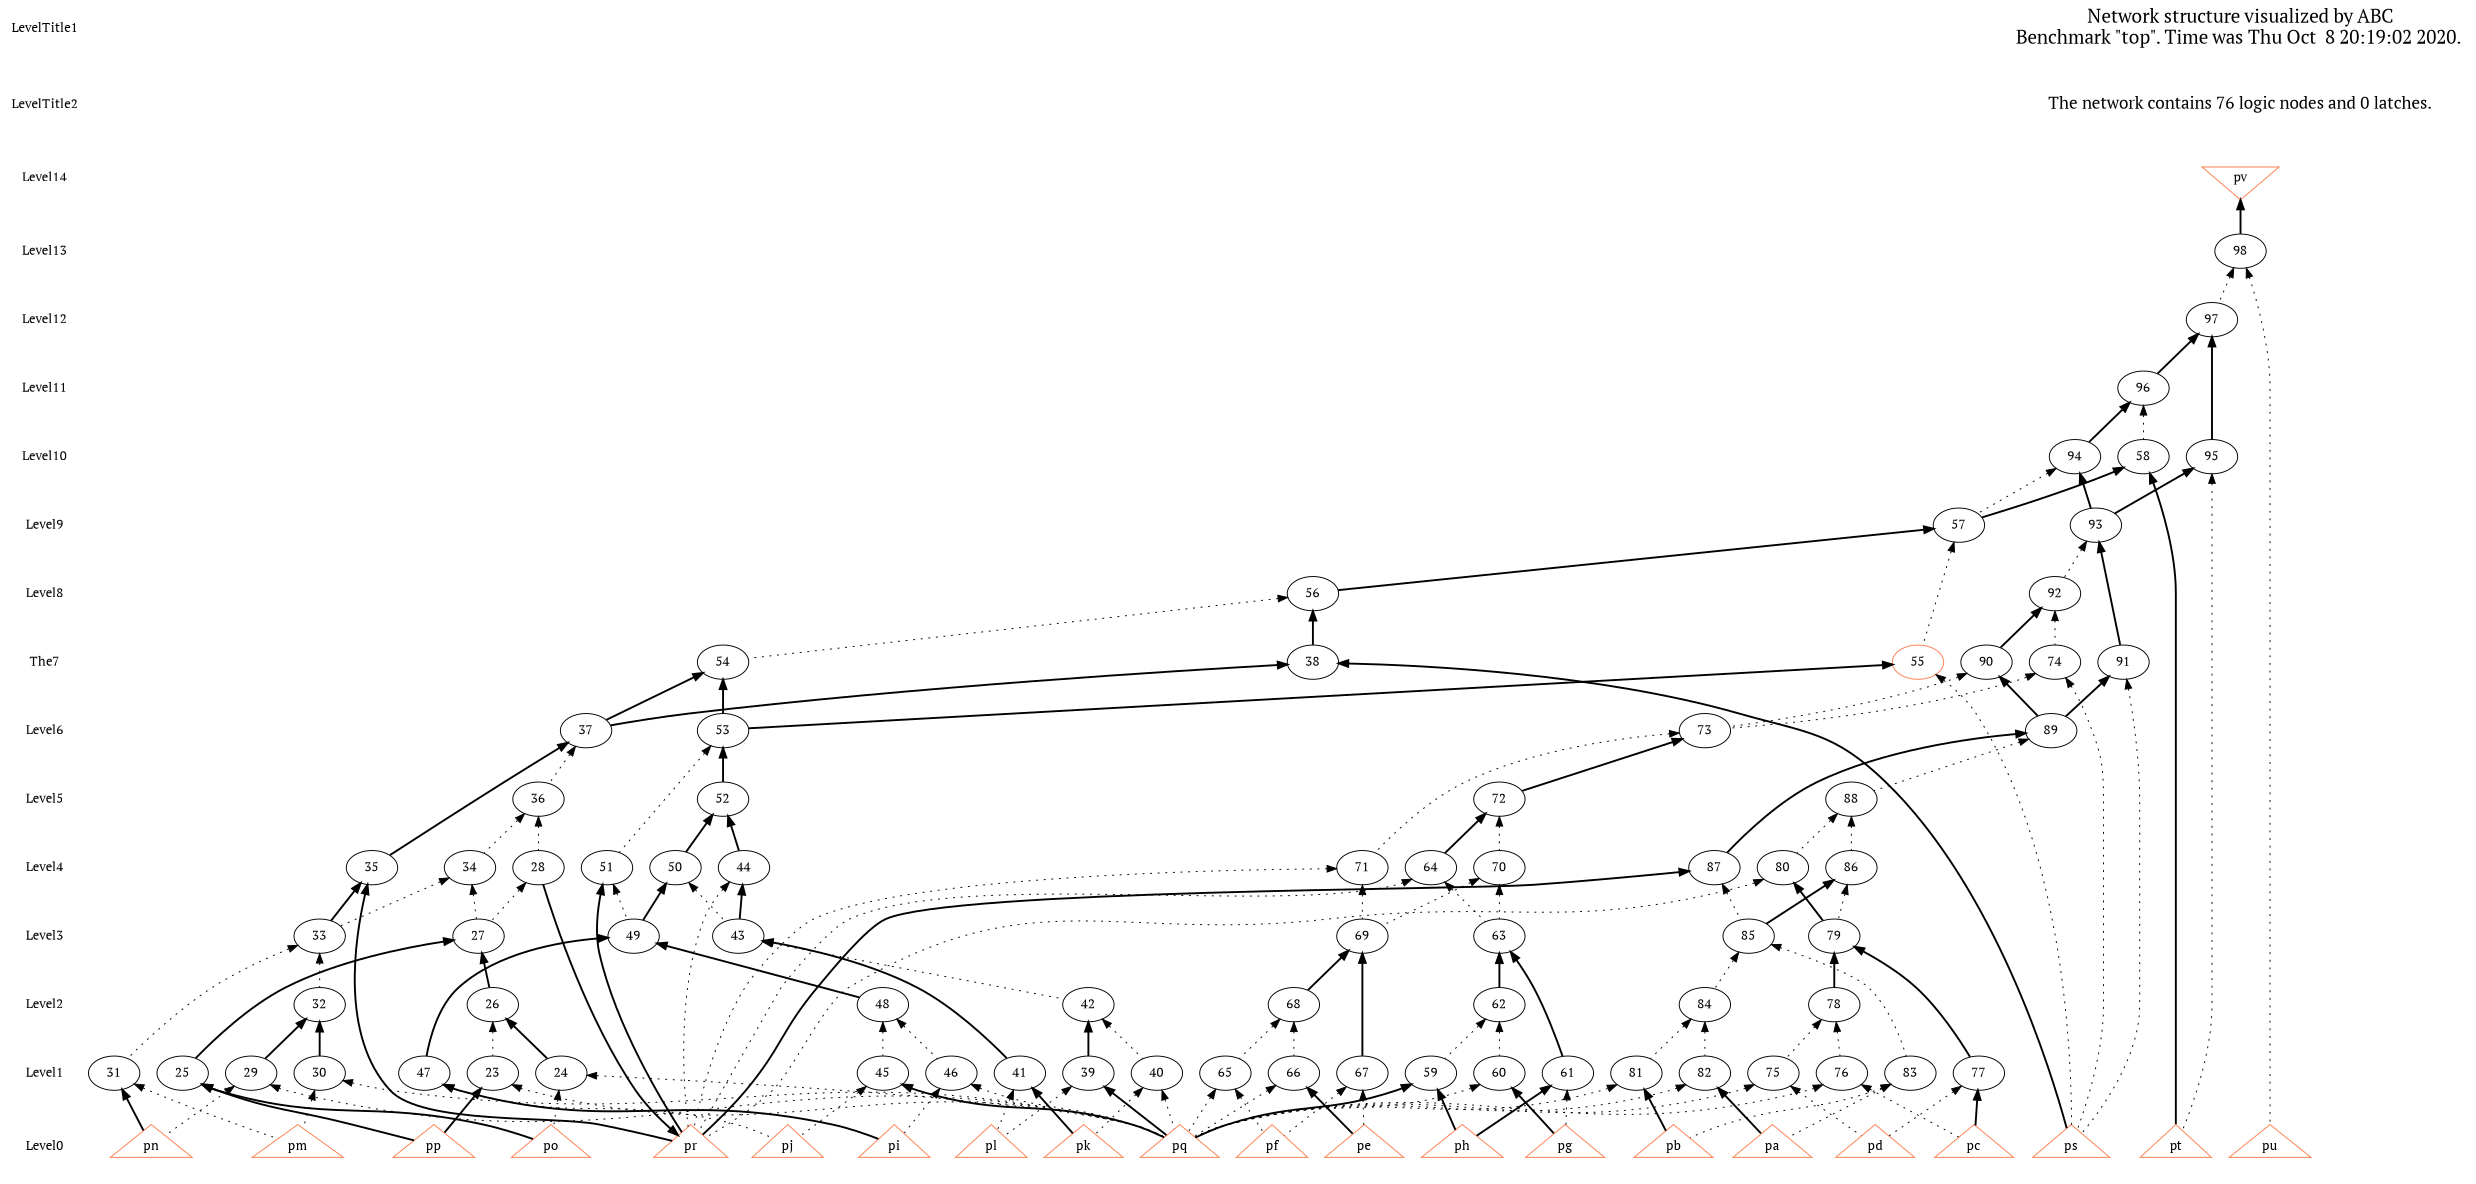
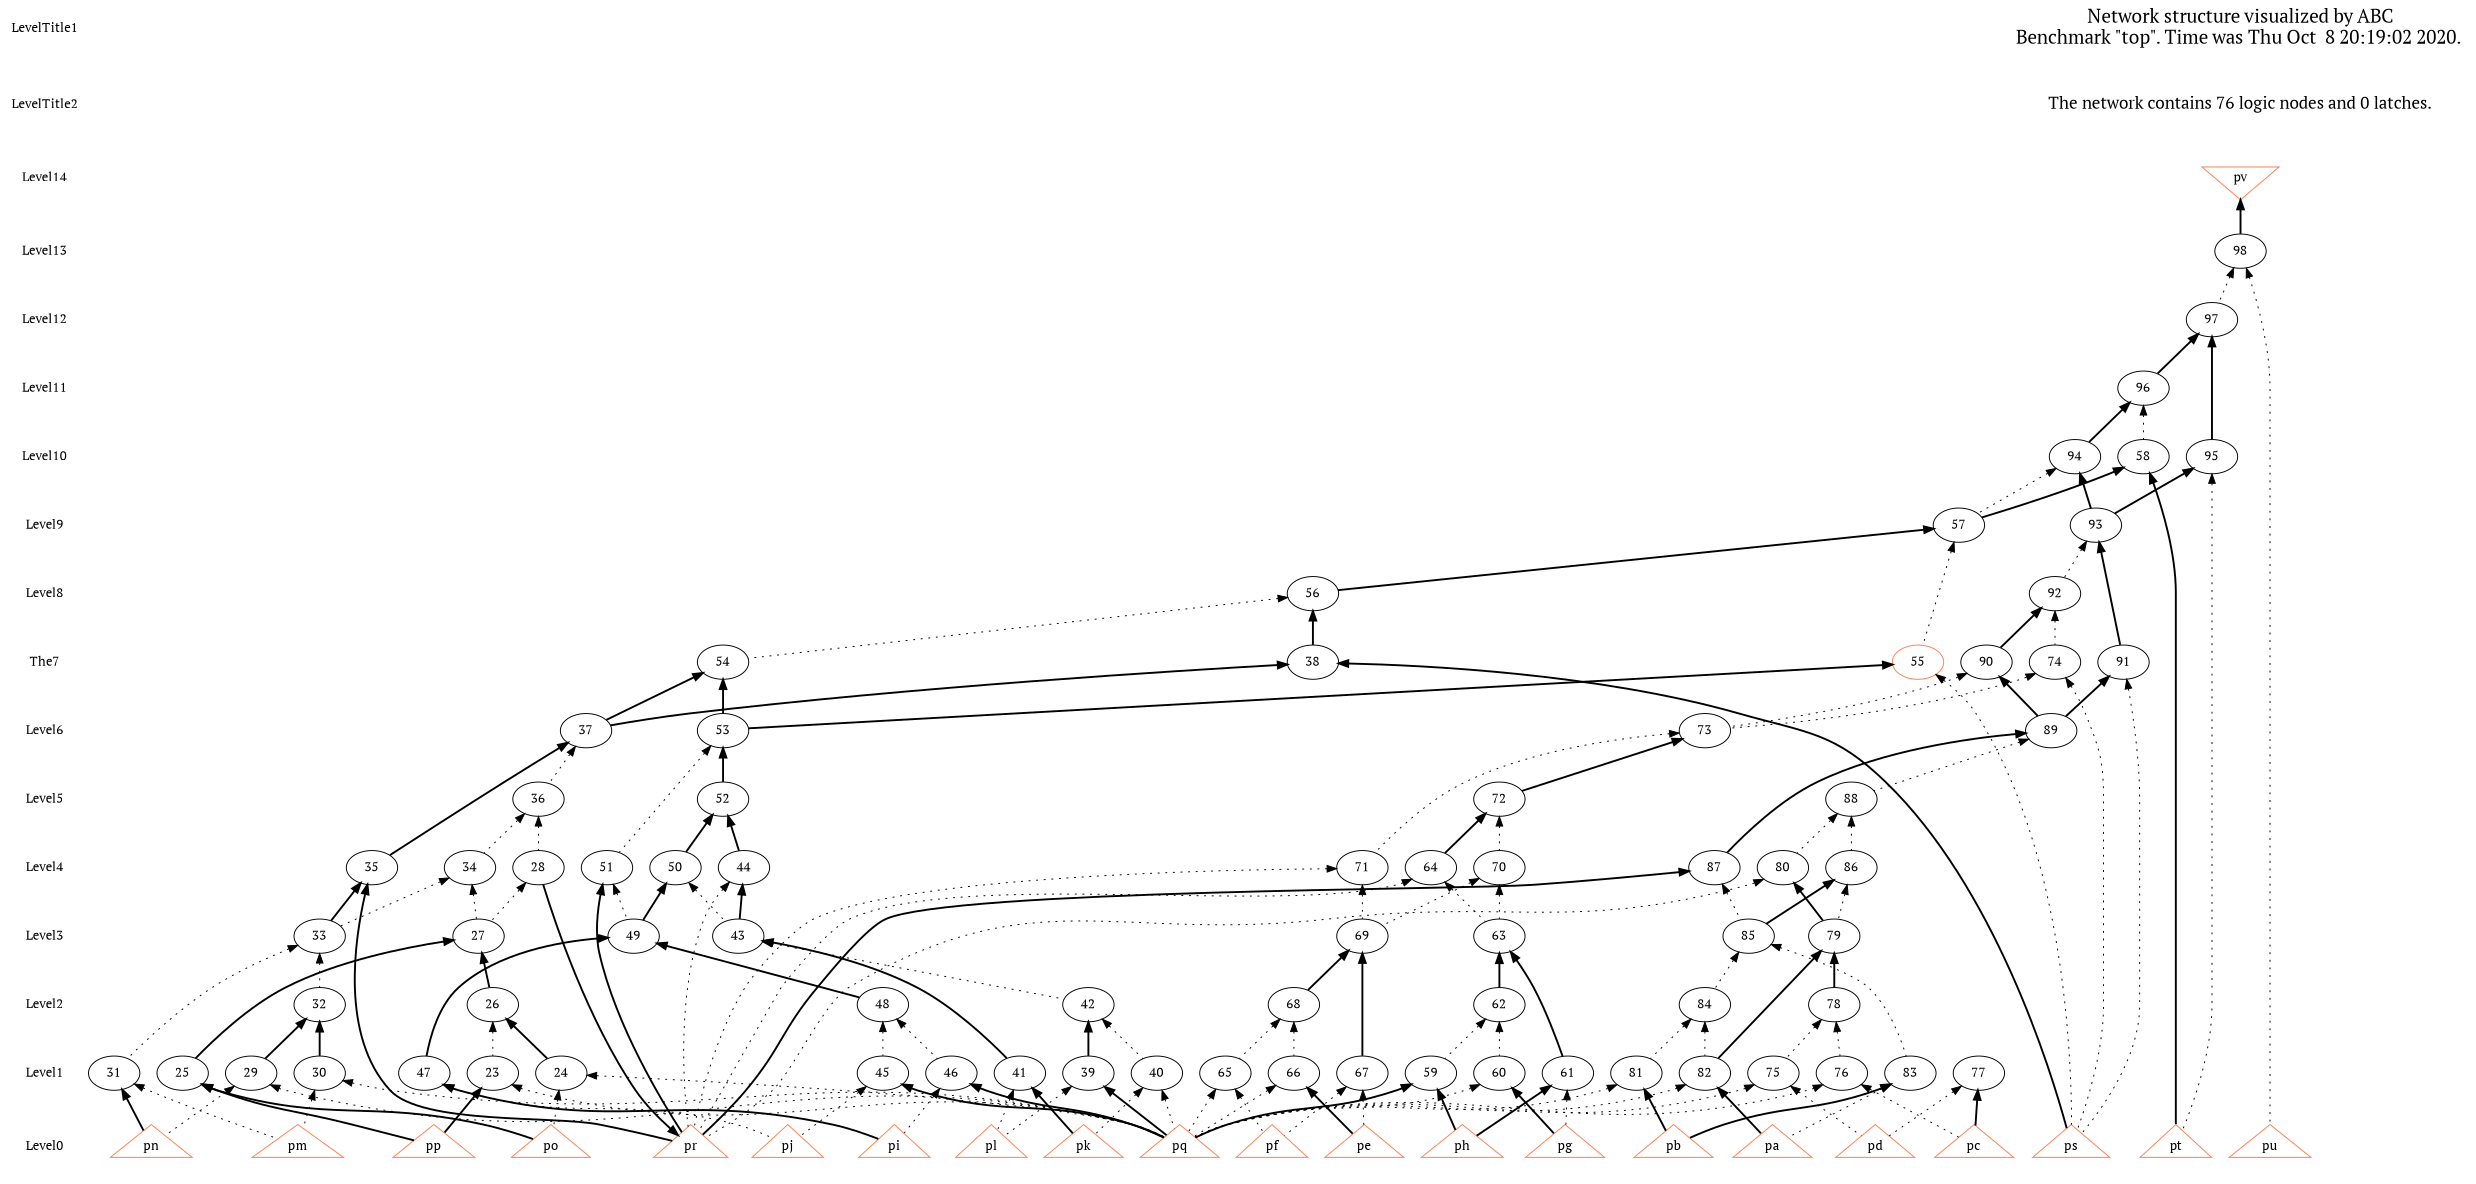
(1925, 996) -> (1766, 1008)
(1073, 1110) -> (1073, 1110)
(1785, 1110) -> (1785, 1110)
